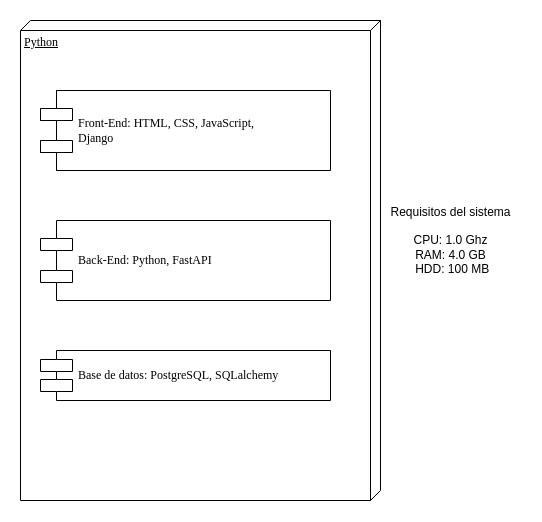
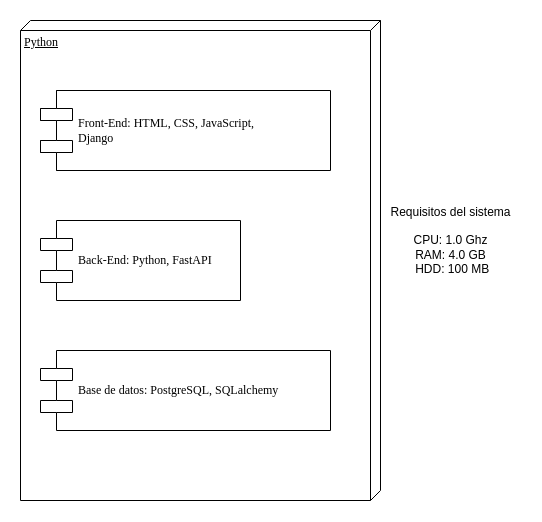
(186, 261) -> (141, 261)
(186, 376) -> (186, 391)
